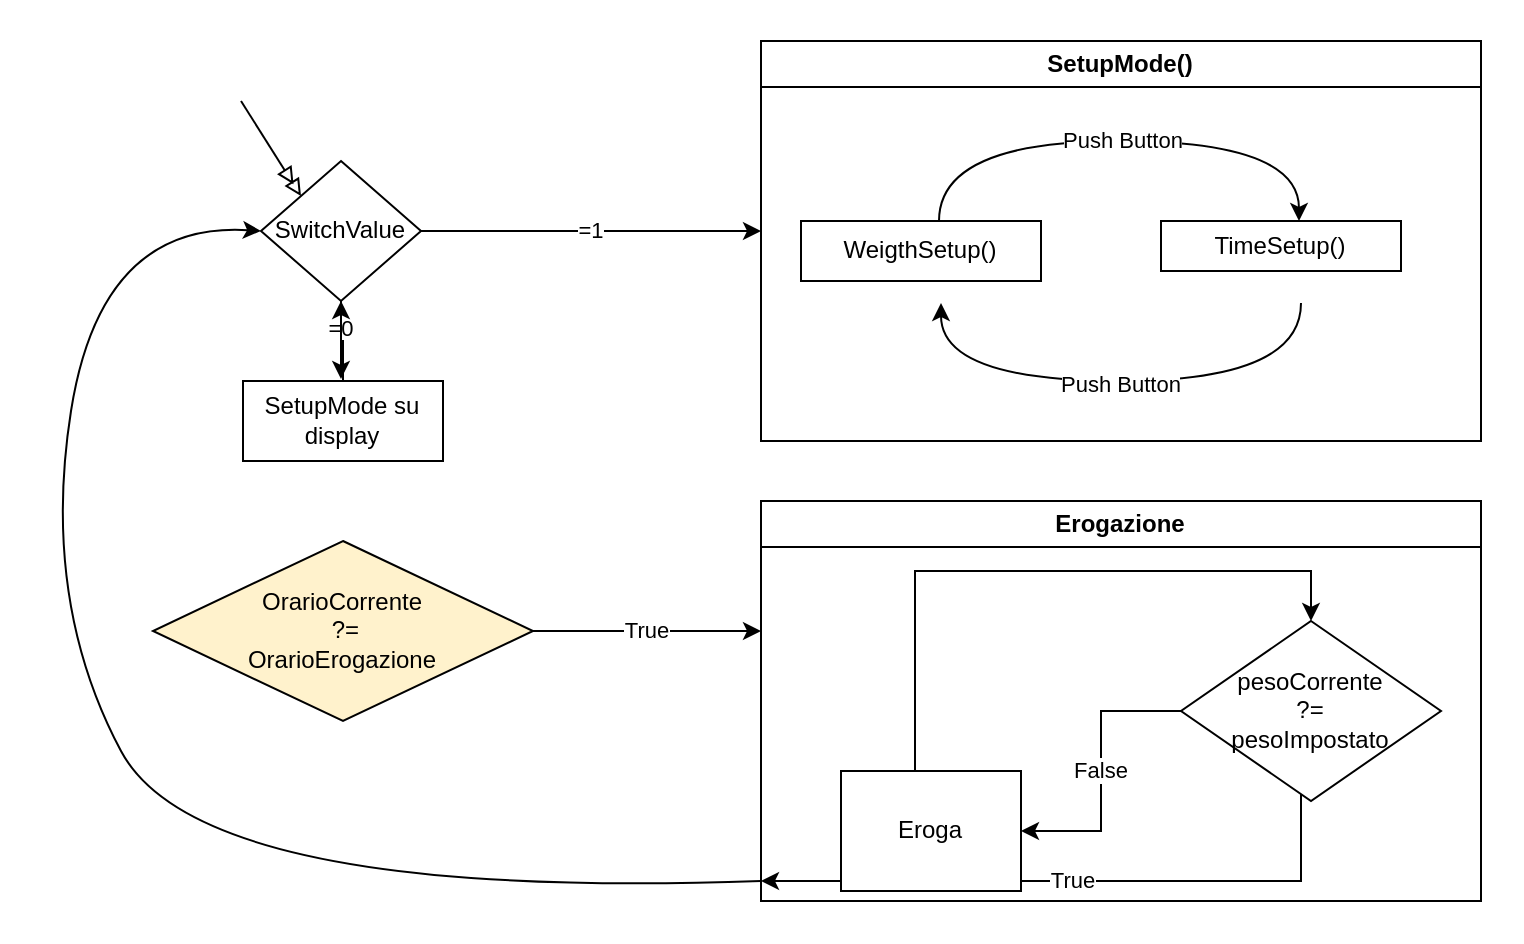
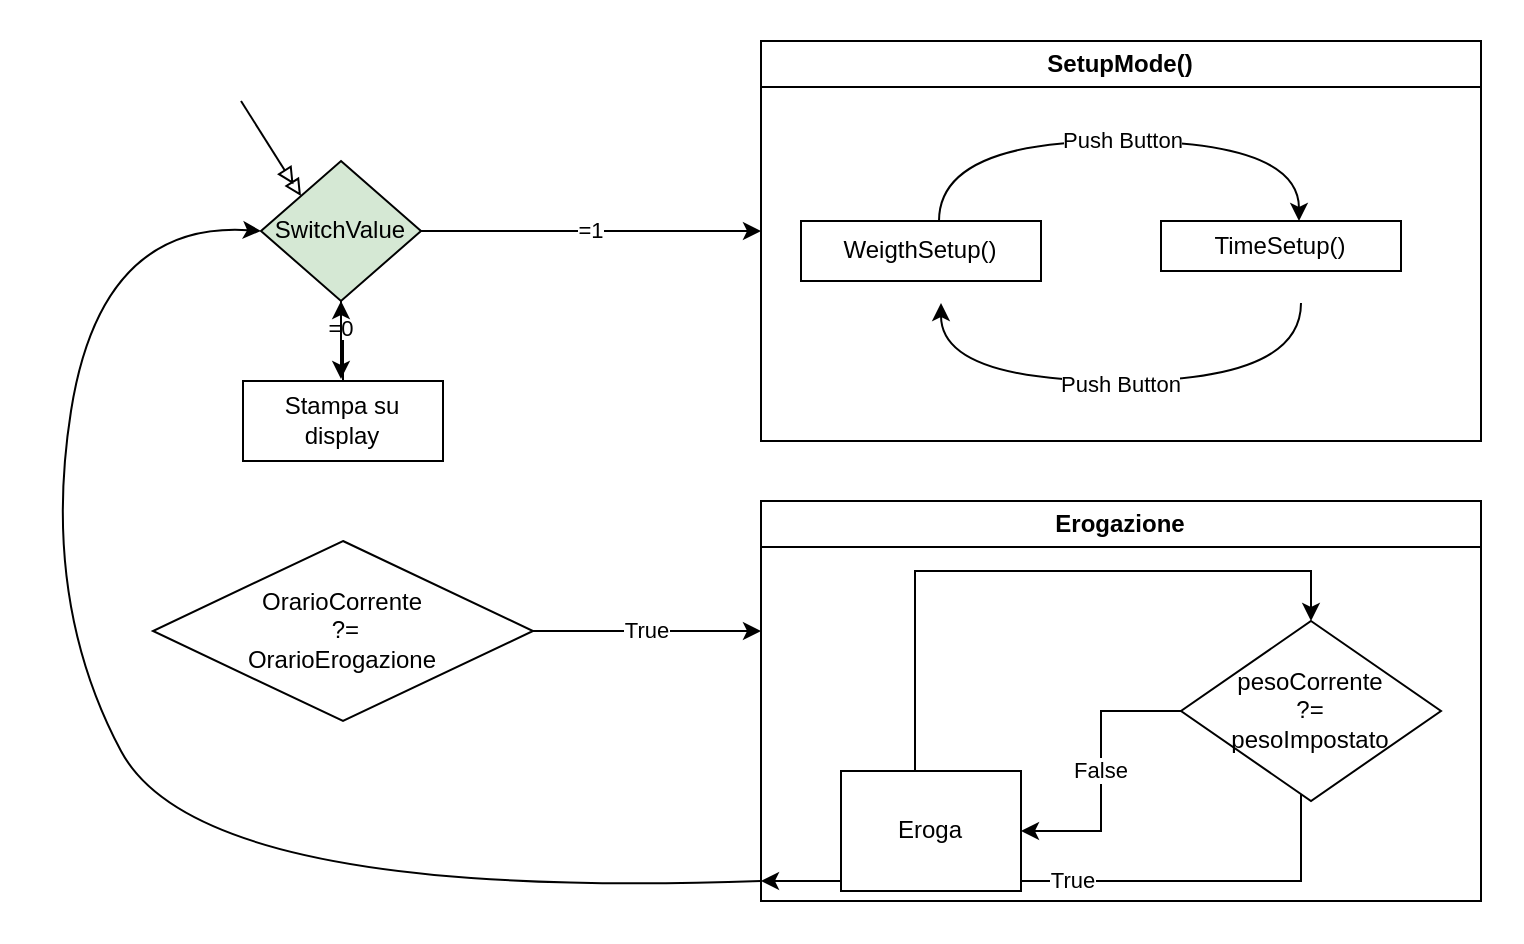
(341, 231) -> (341, 231)
(343, 421) -> (343, 421)
(343, 631) -> (343, 631)
